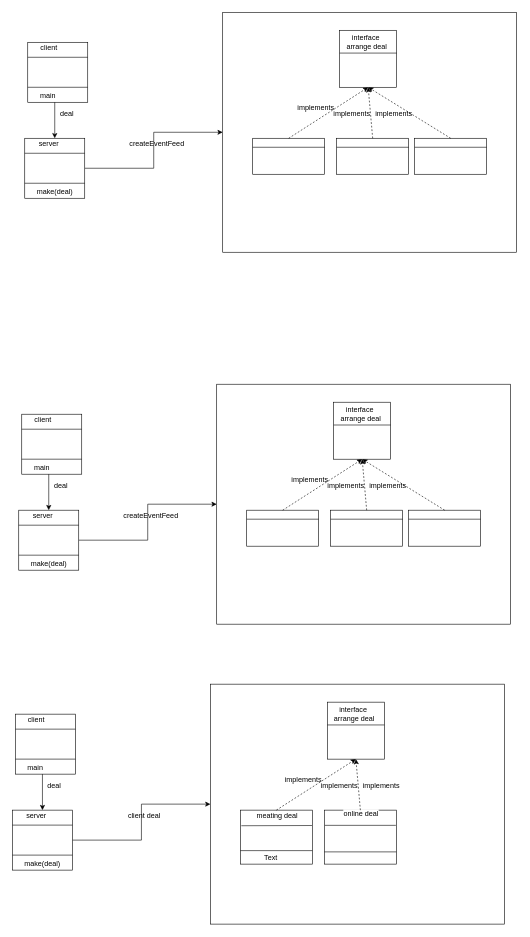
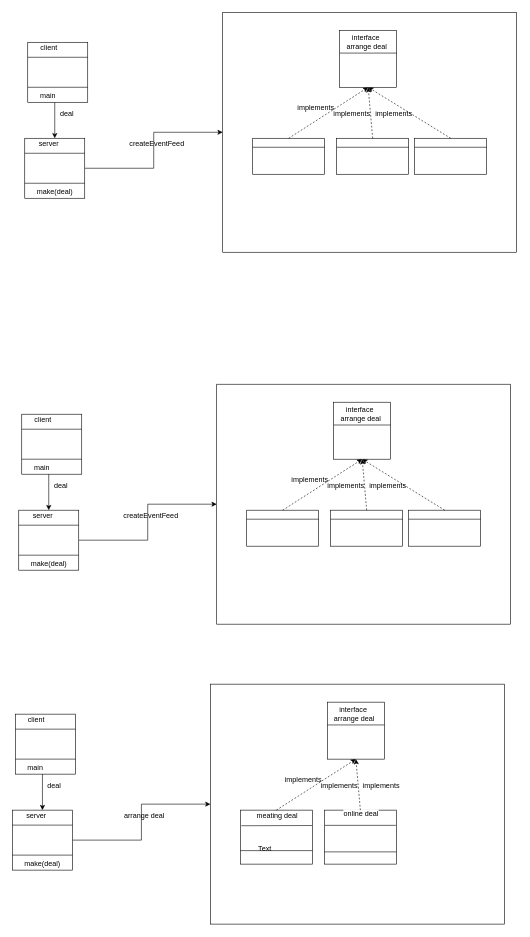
(144, 816) -> (144, 816)
(271, 858) -> (265, 849)
